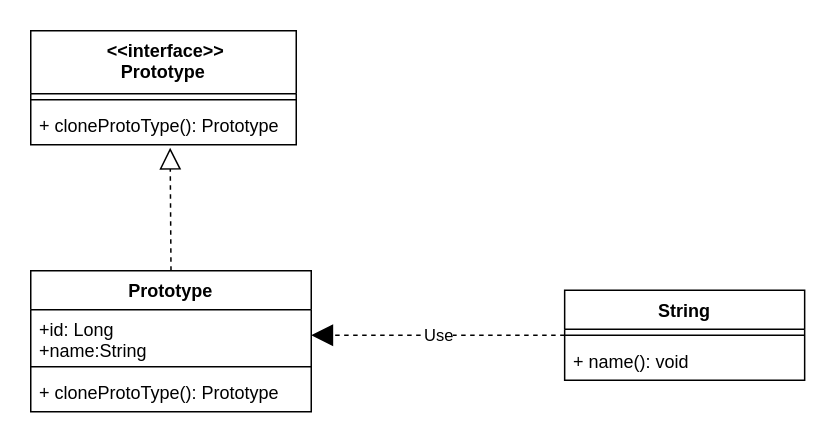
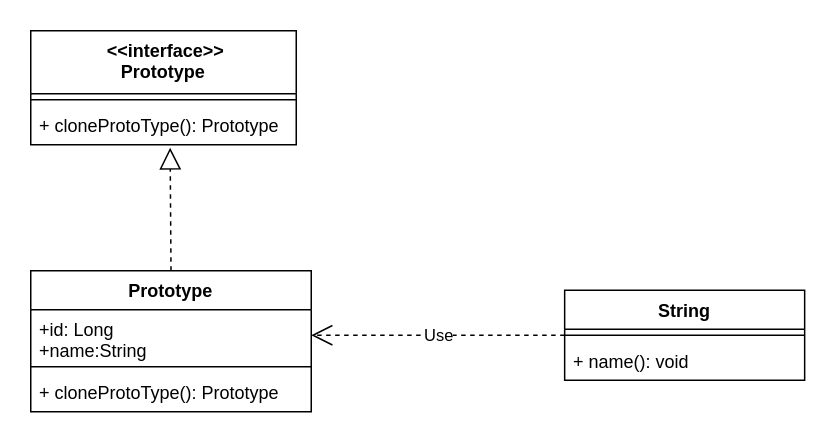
(333, 335) -> (325, 335)
